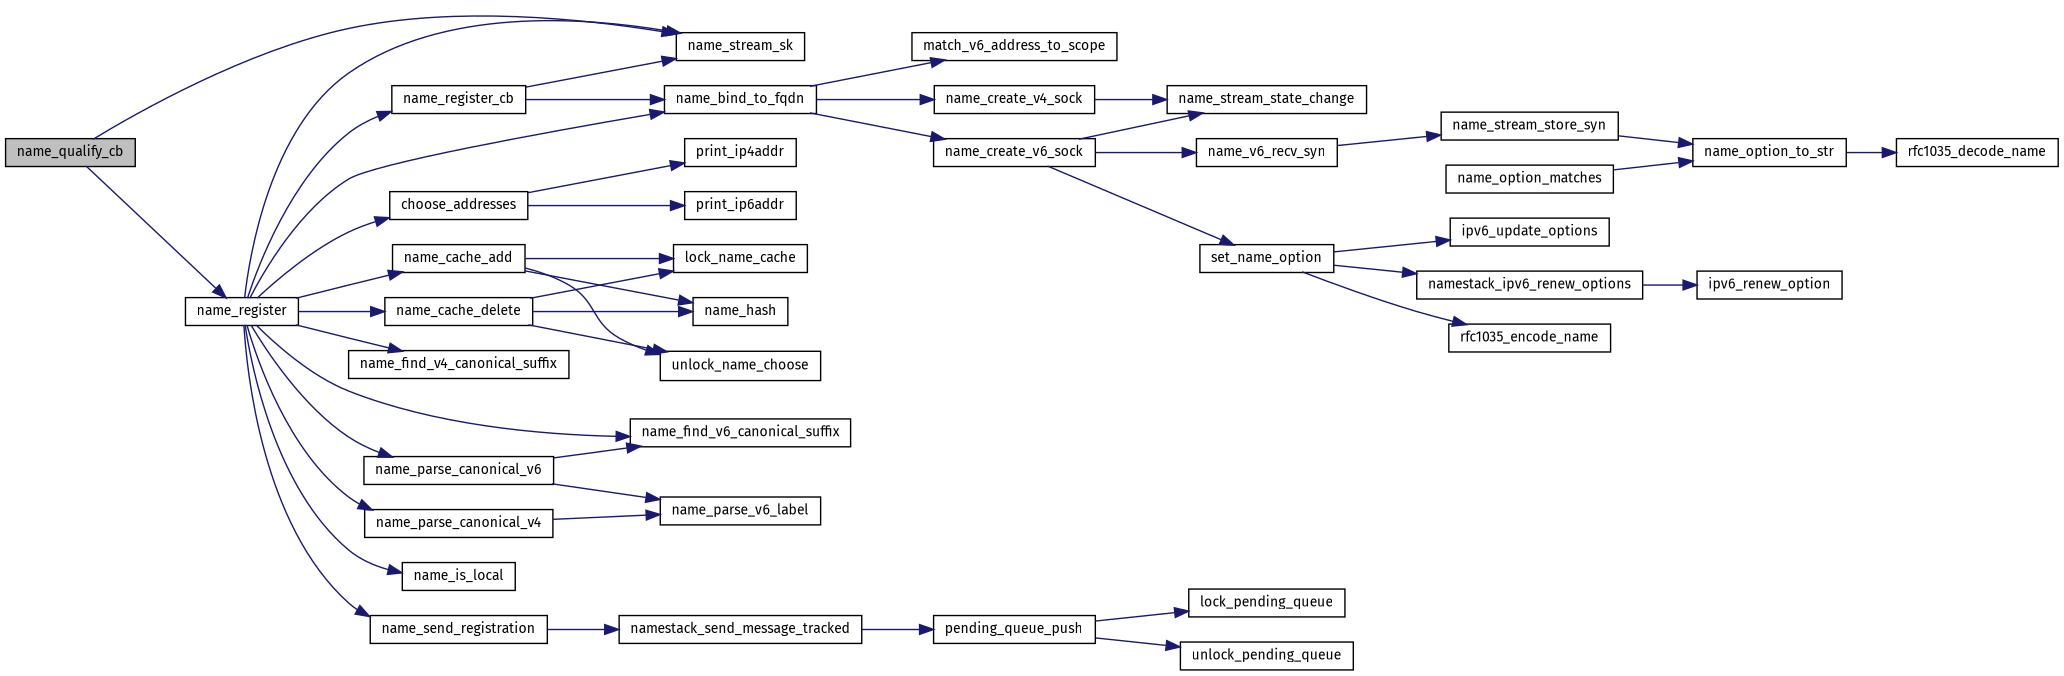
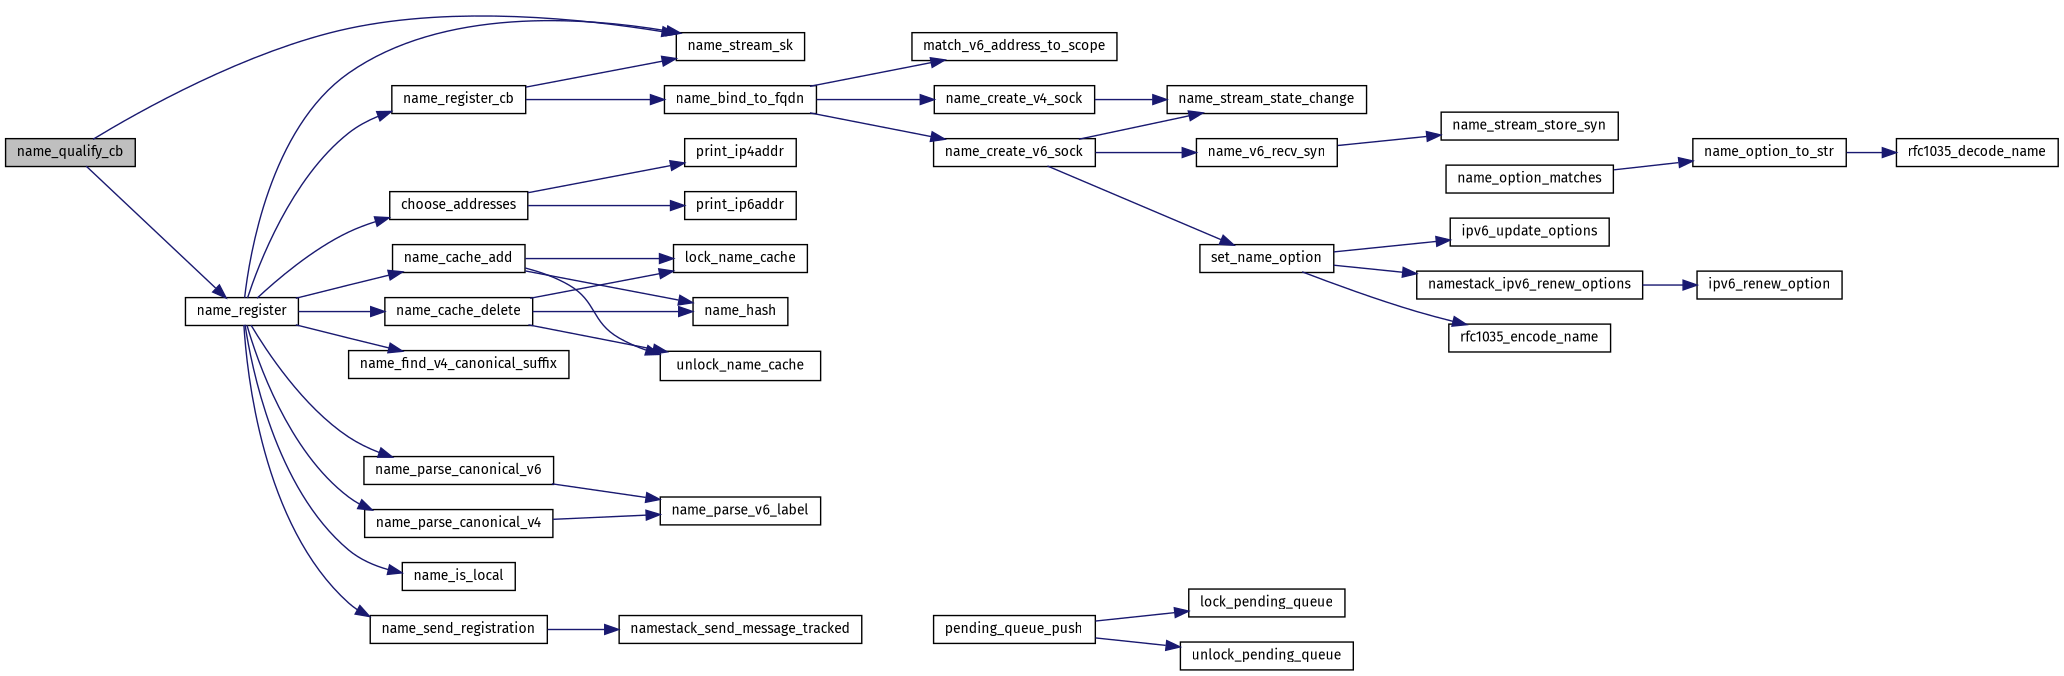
(1649, 139) -> none
(422, 158) -> none
(740, 366) -> (740, 366)
(740, 433) -> none
(891, 629) -> none
